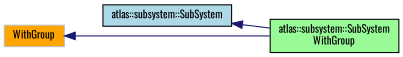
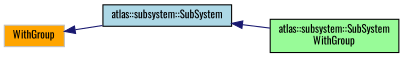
(173, 36) -> (89, 28)
